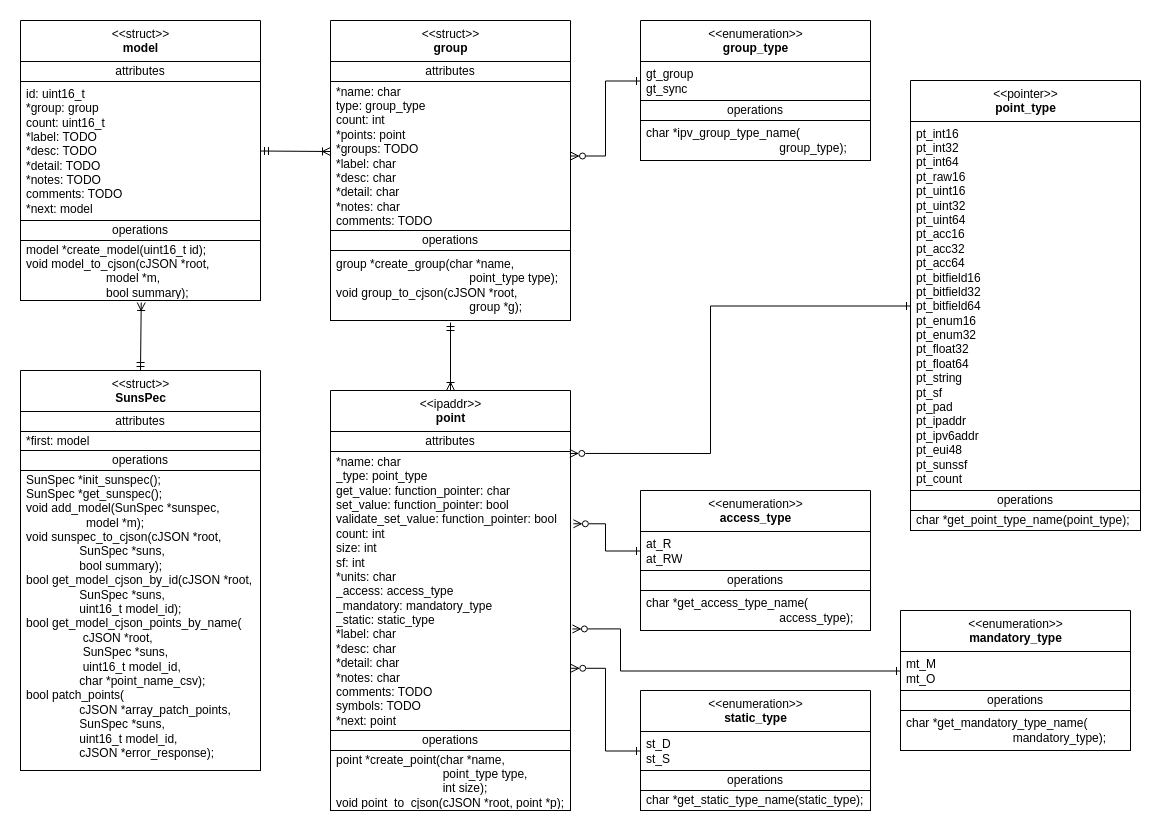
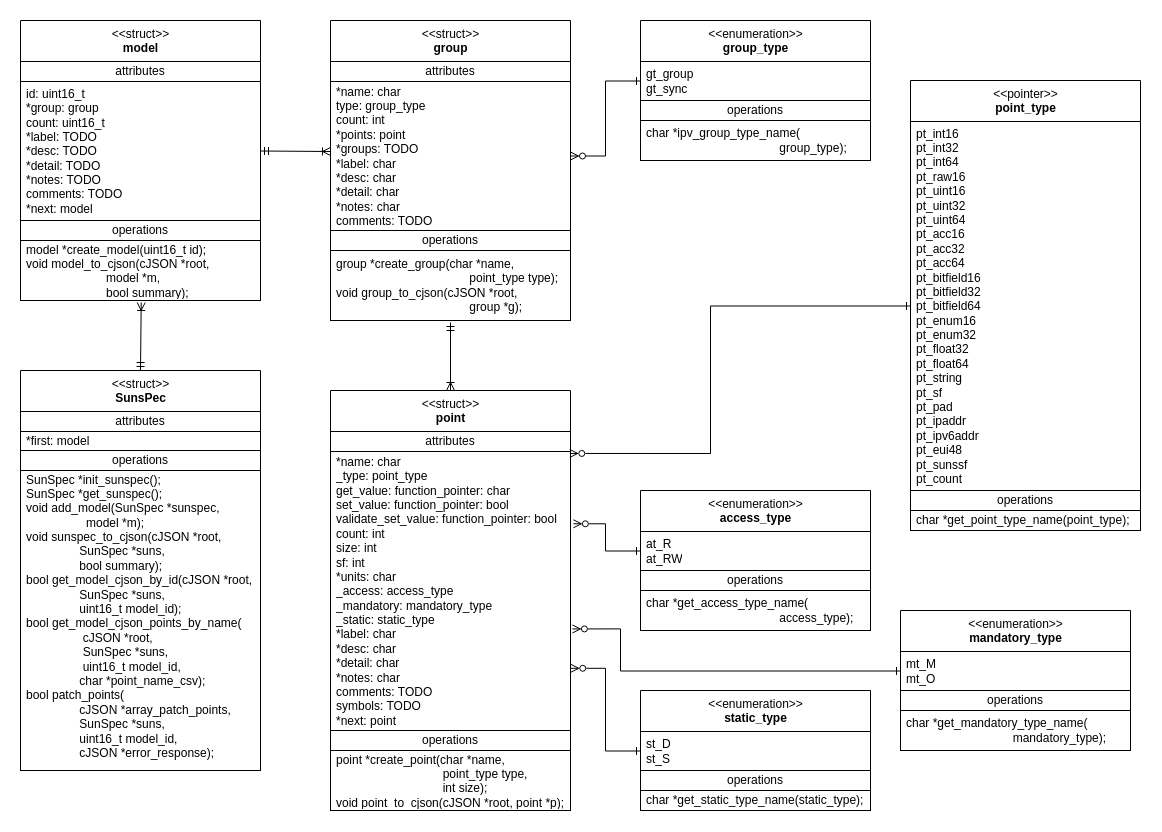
(451, 412) -> (451, 412)
